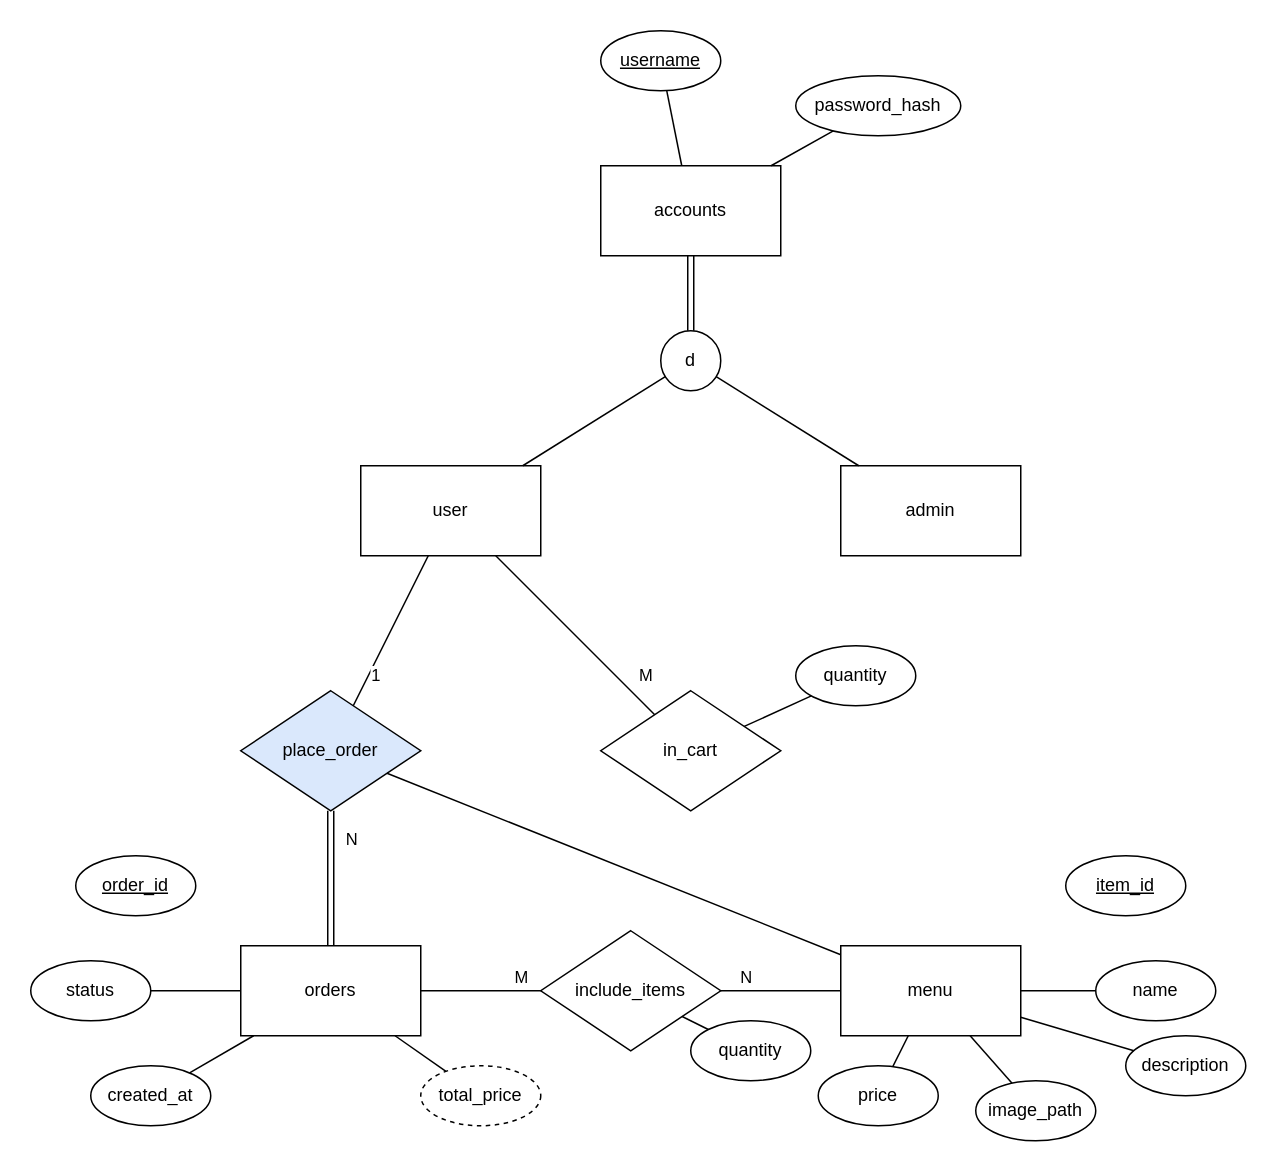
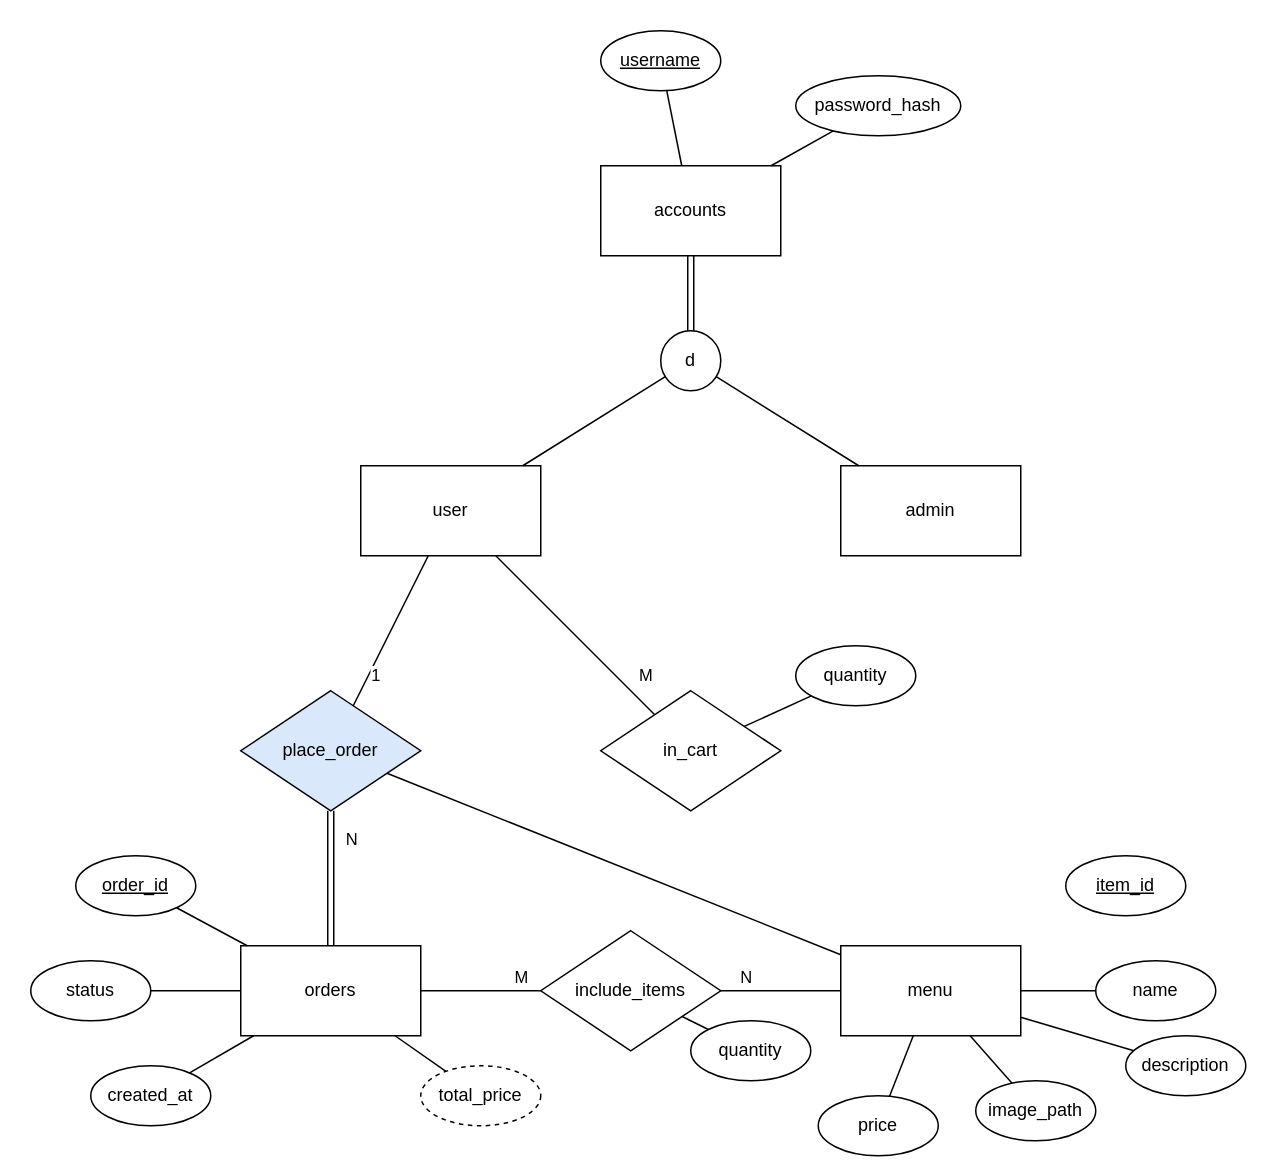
none -> (212, 927)
(878, 1096) -> (878, 1126)
